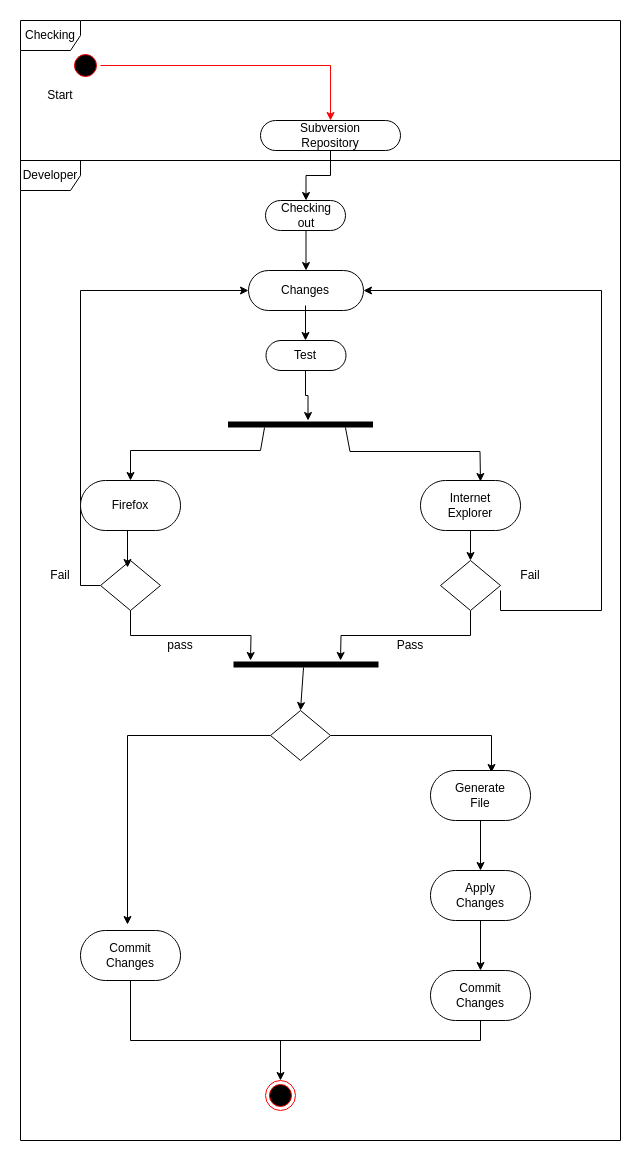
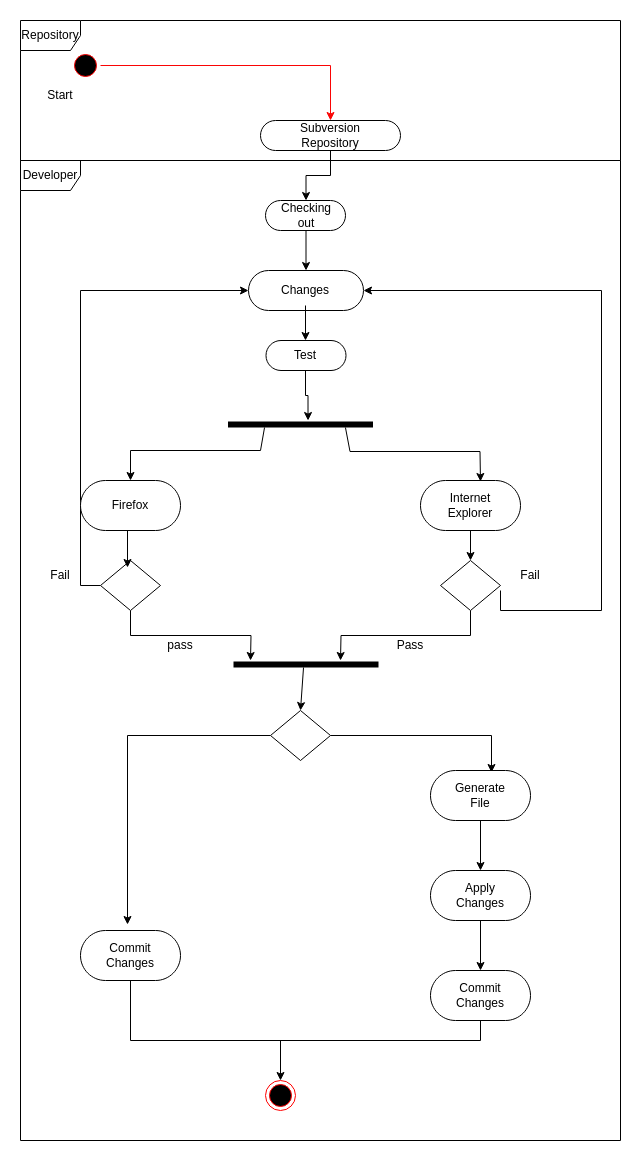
(51, 36) -> (51, 36)
